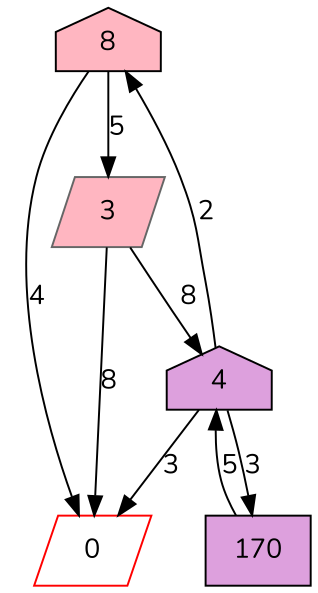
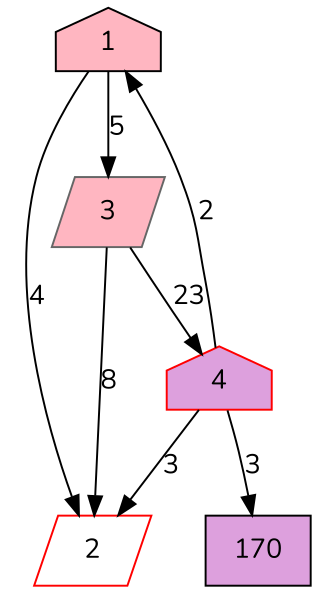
(108, 43) -> (108, 43)
(189, 297) -> (189, 297)
(219, 381) -> (219, 381)
(220, 474) -> none
(93, 551) -> (93, 551)
